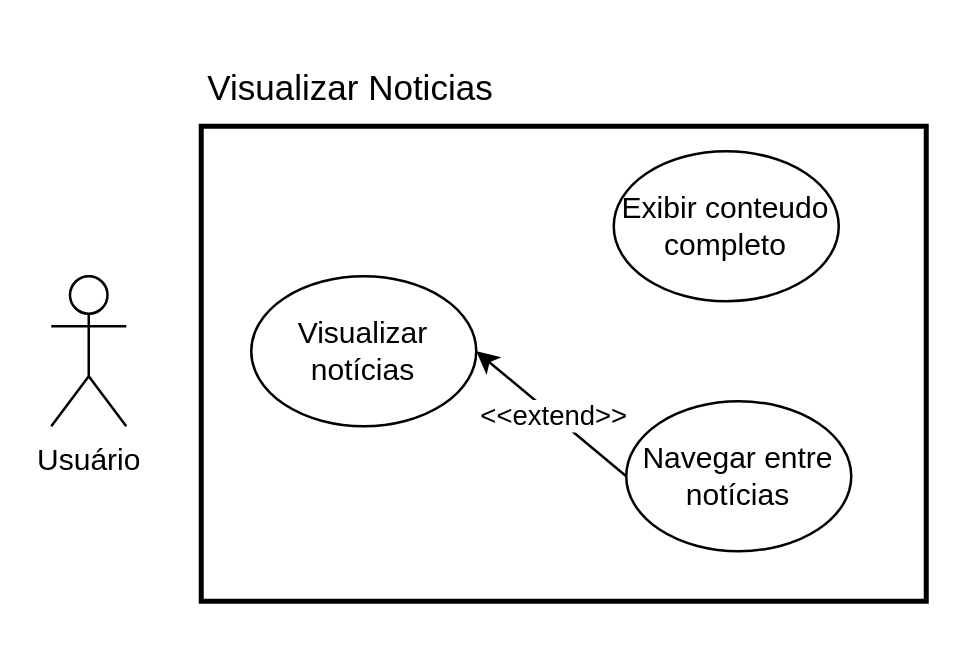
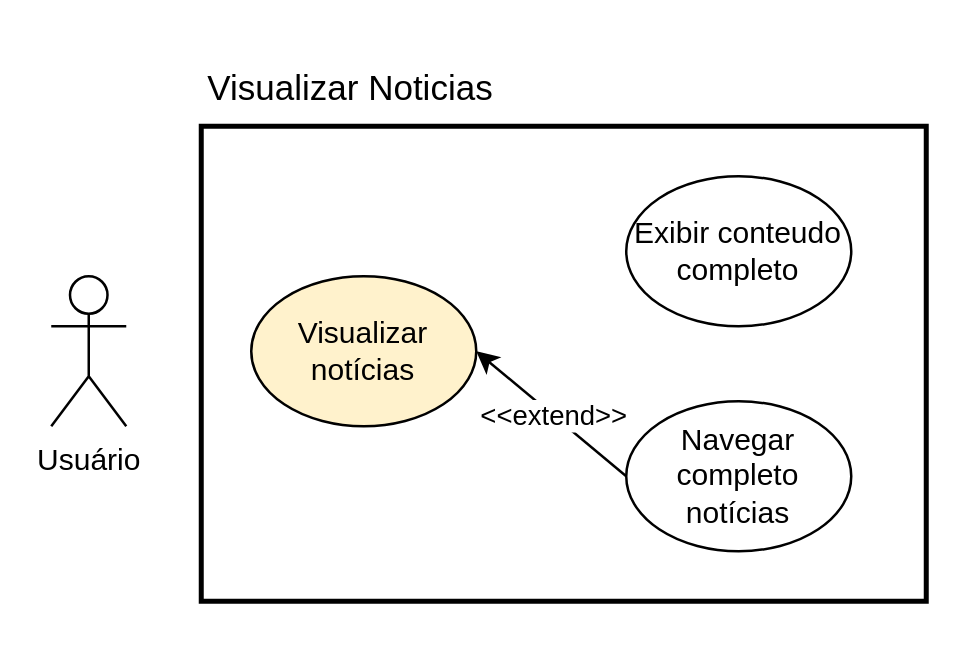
(726, 226) -> (739, 251)
(364, 351) -> (364, 351)
(739, 476) -> (739, 476)
